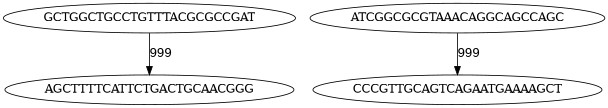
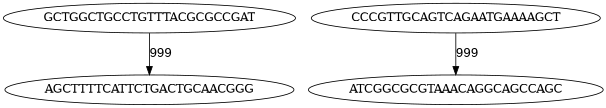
(457, 50) -> (456, 50)
